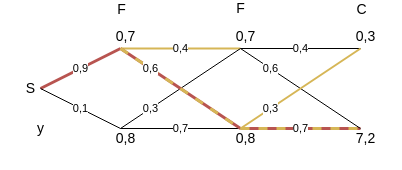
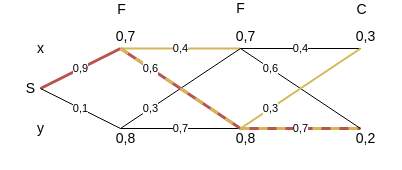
none -> (41, 49)
(366, 139) -> (366, 139)
